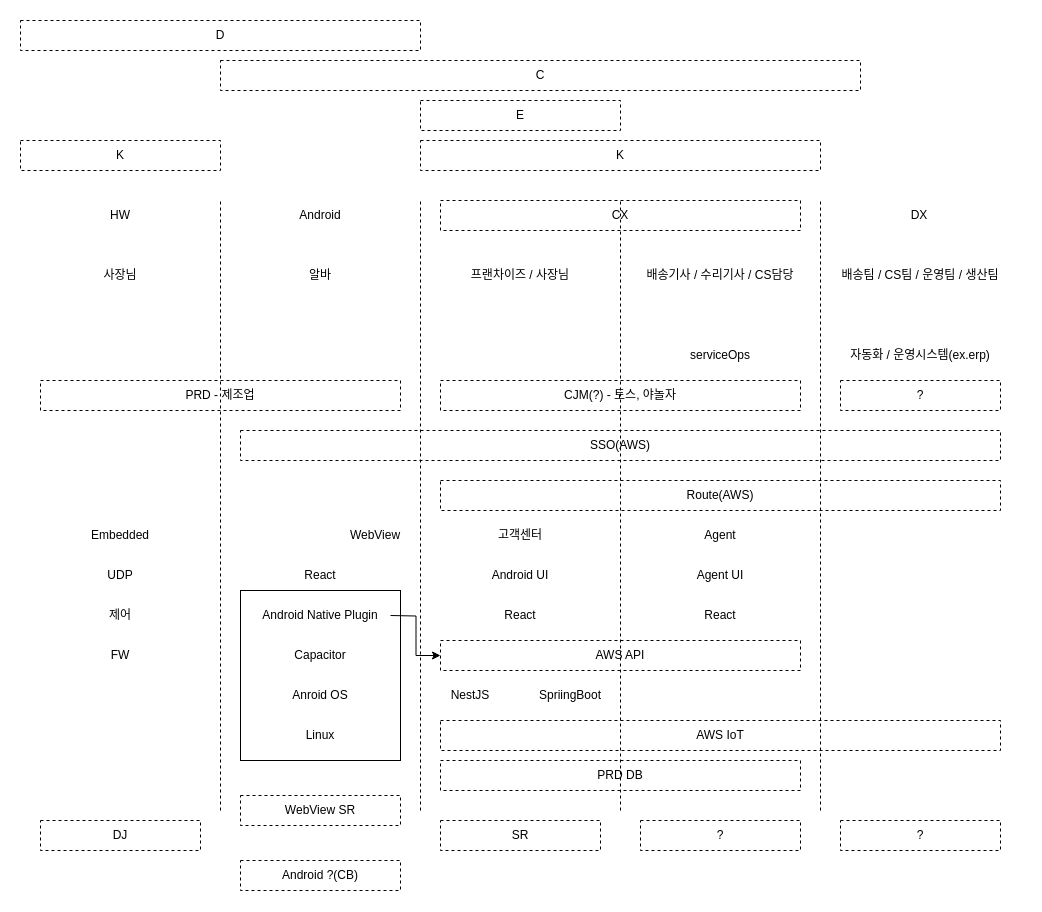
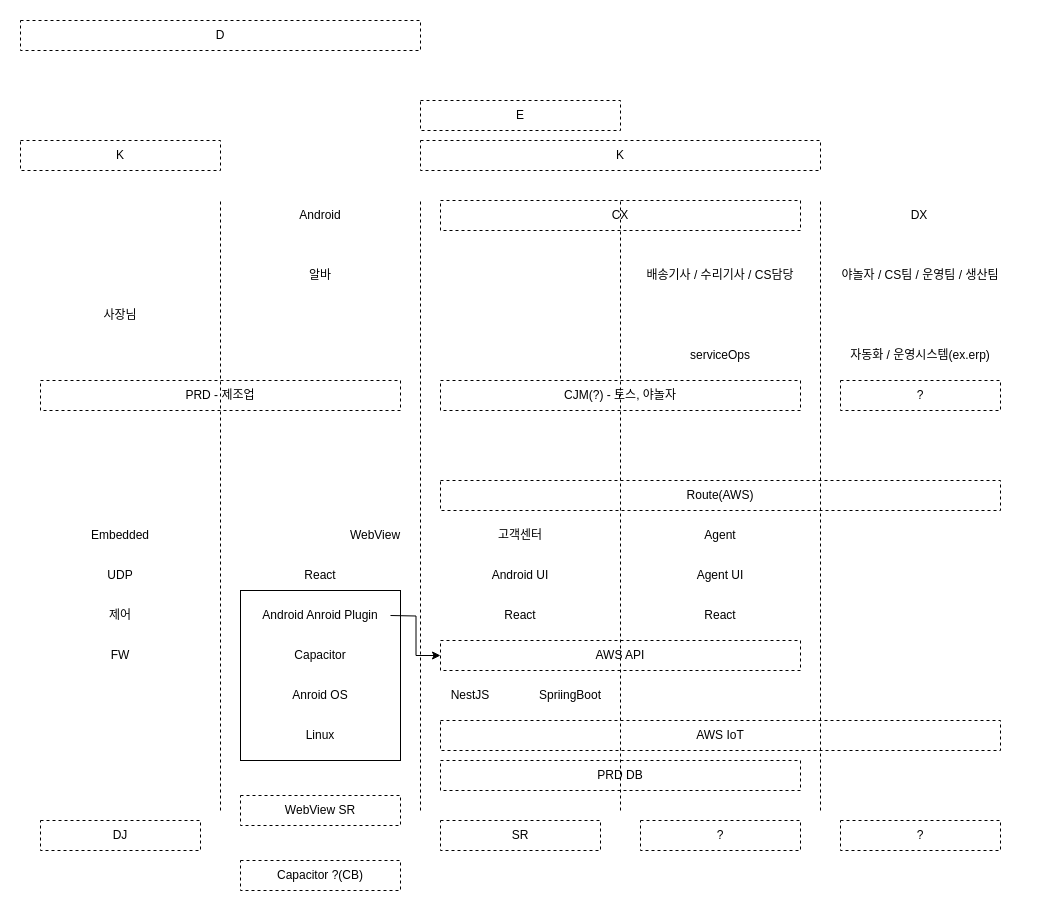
(541, 76) -> none
(121, 216) -> none
(121, 276) -> (121, 316)
(521, 276) -> none
(921, 276) -> (921, 276)
(621, 446) -> none
(321, 616) -> (321, 616)
(321, 876) -> (321, 876)
